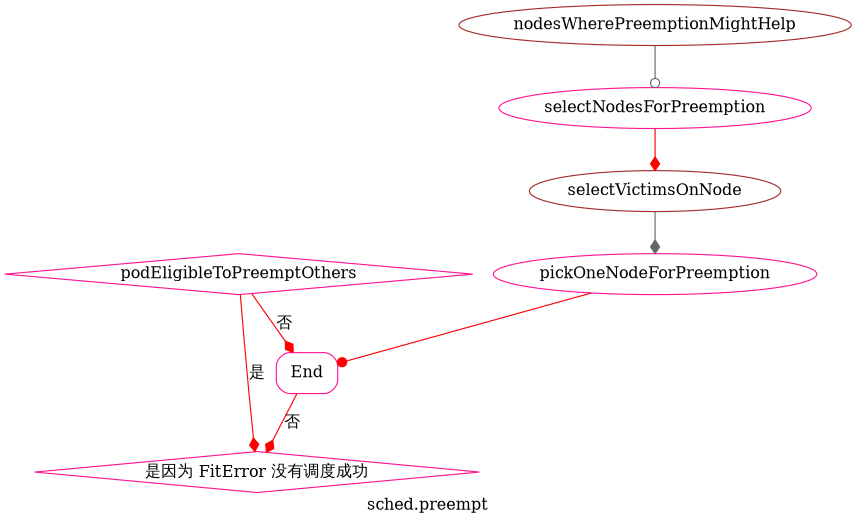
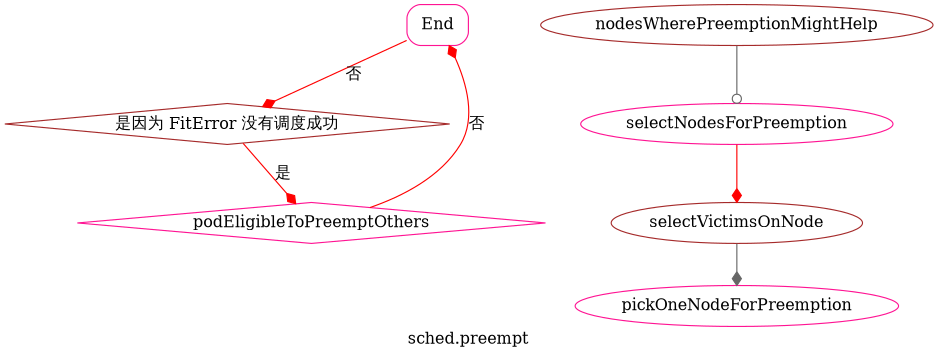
(469, 327) -> none
(246, 366) -> (265, 168)
(257, 472) -> (227, 124)
